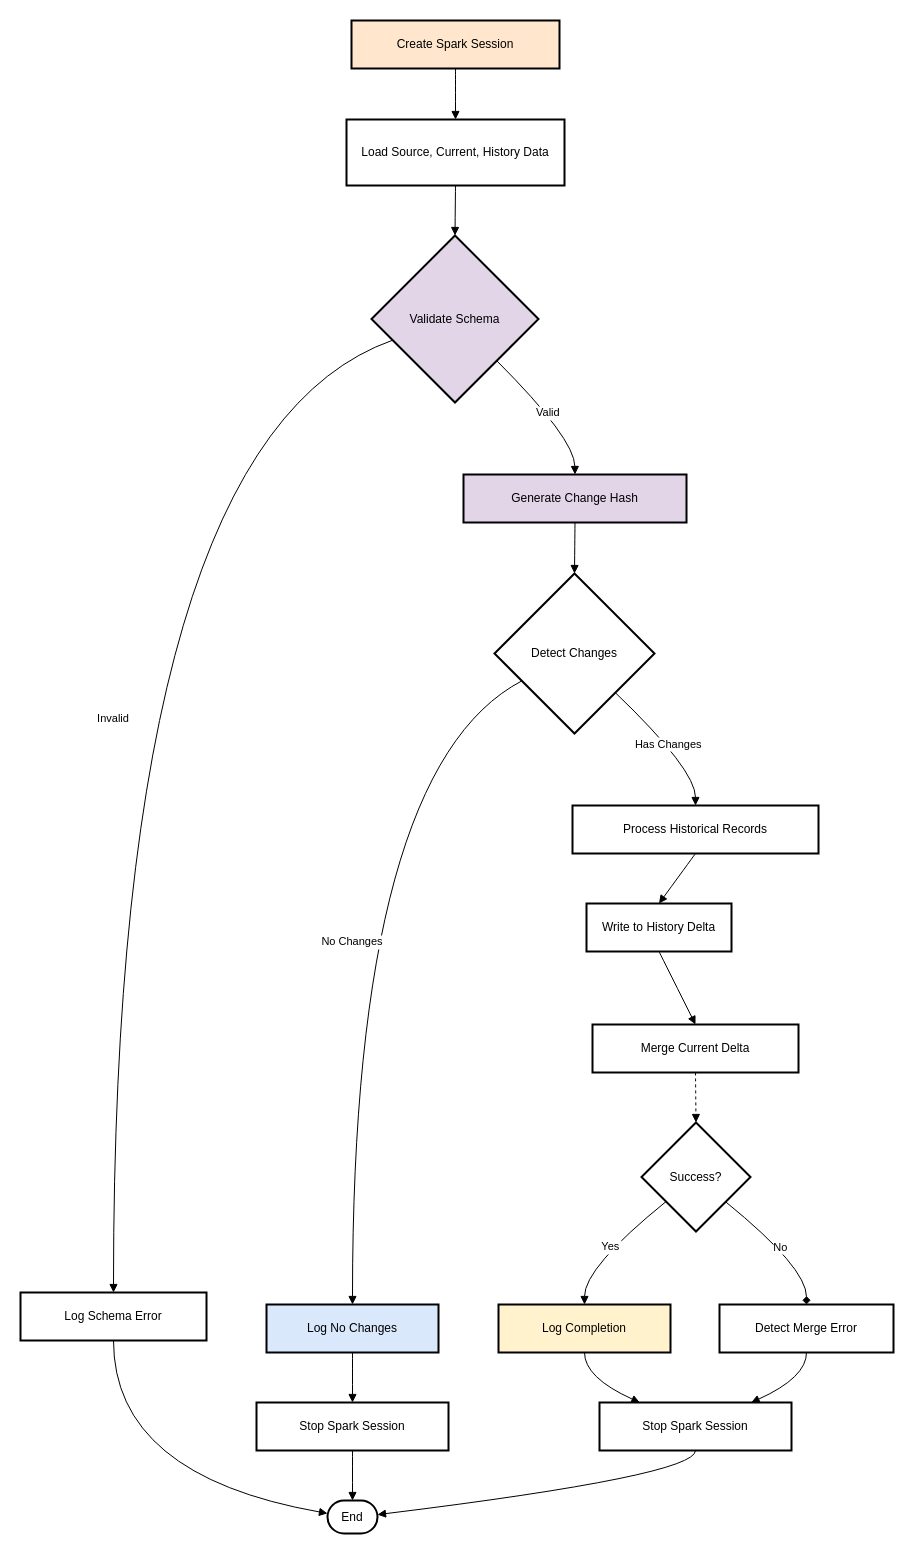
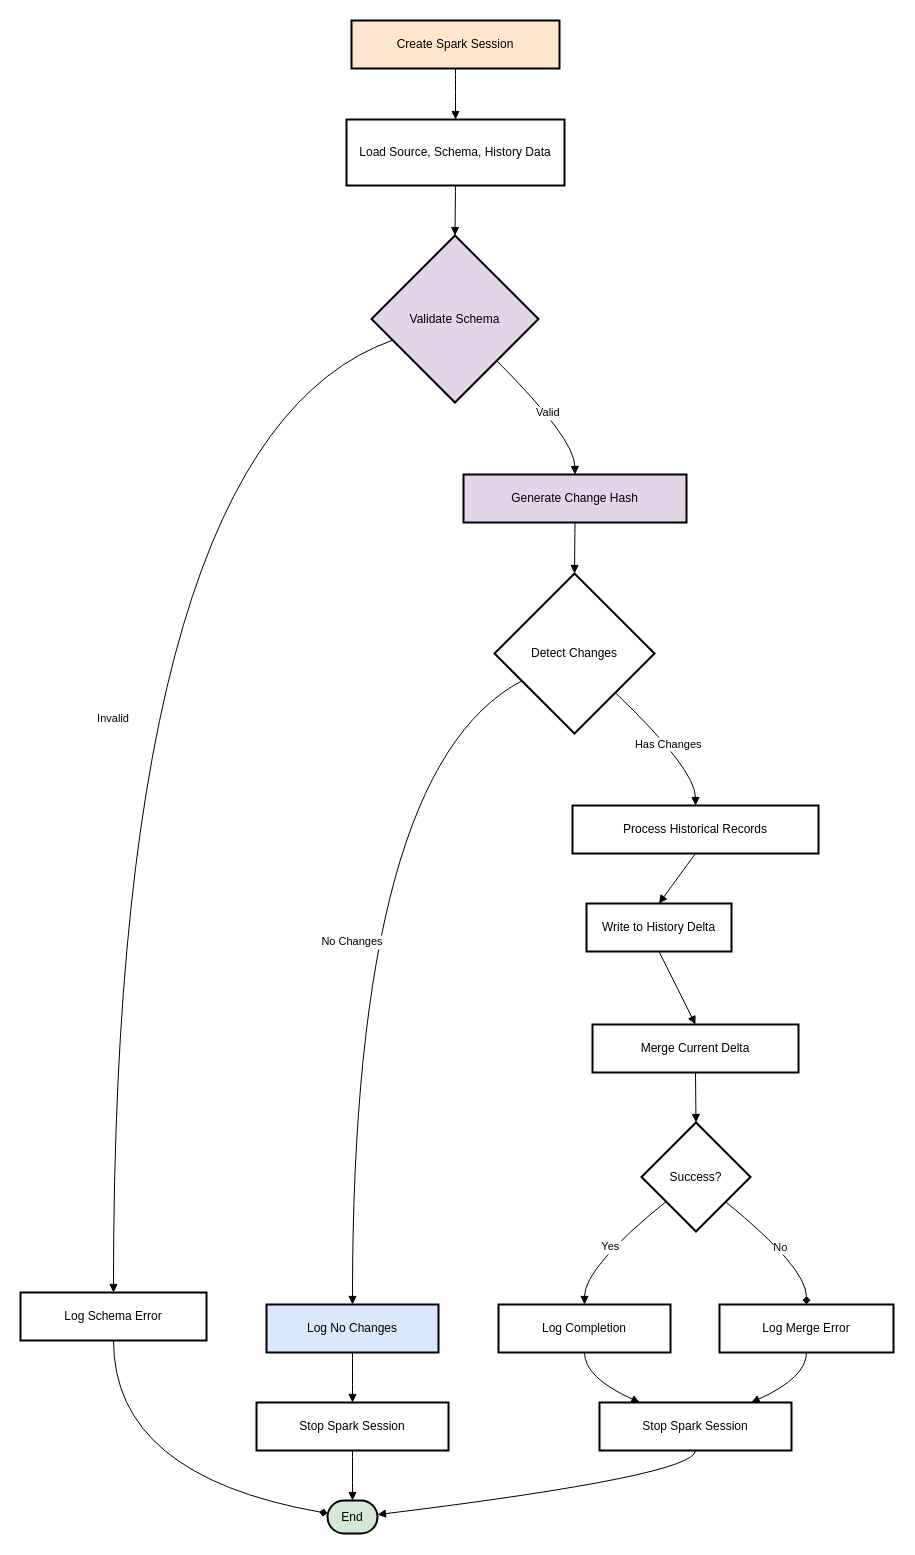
(456, 153) -> (456, 153)
(696, 1095) -> (696, 1095)
(585, 1329) -> (585, 1329)
(807, 1329) -> (807, 1329)
(318, 1512) -> (318, 1512)
(353, 1517) -> (353, 1517)
